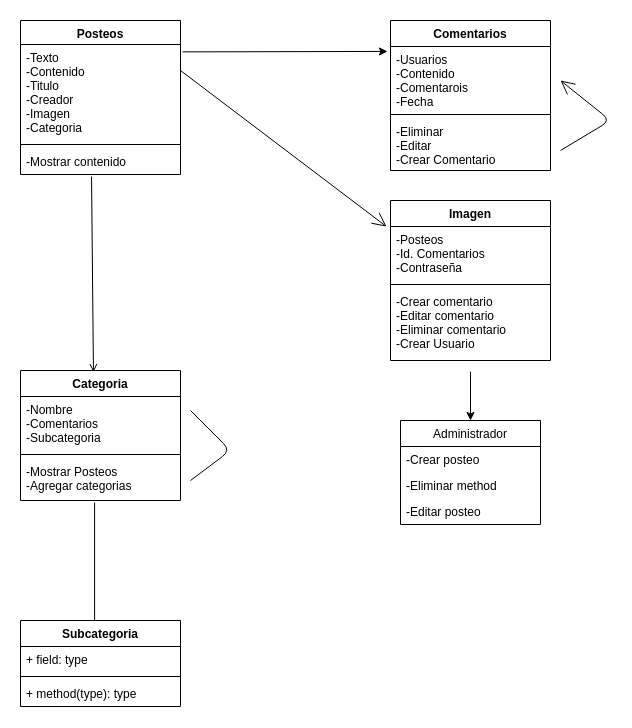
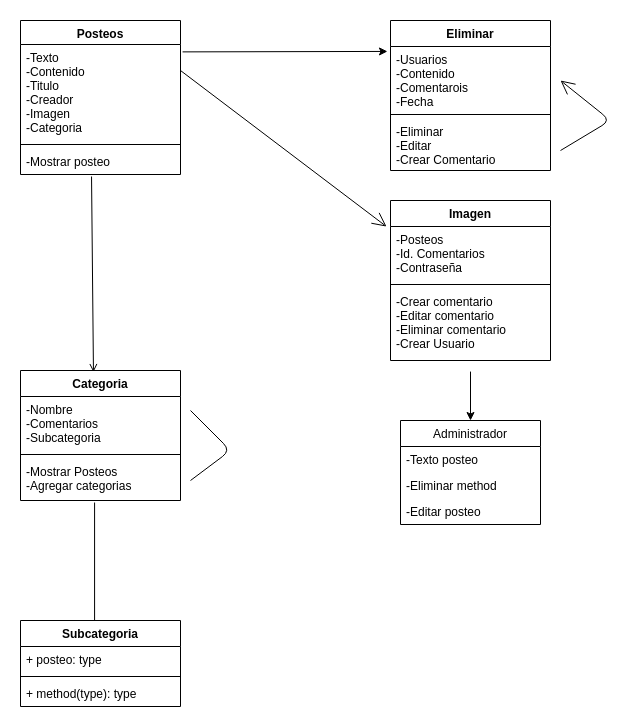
(470, 34) -> (470, 34)
(83, 162) -> (75, 162)
(448, 460) -> (448, 460)
(62, 660) -> (68, 660)
